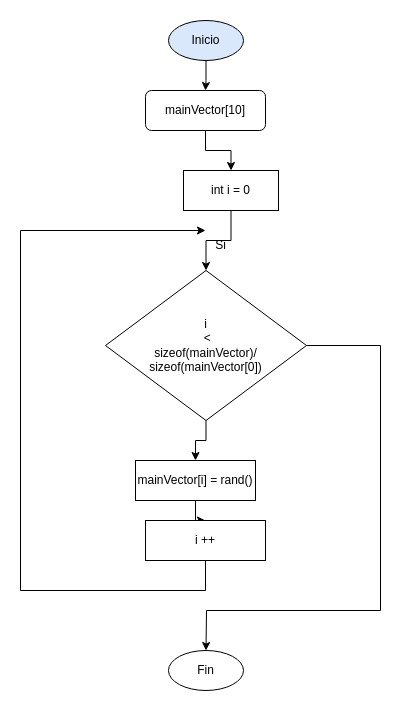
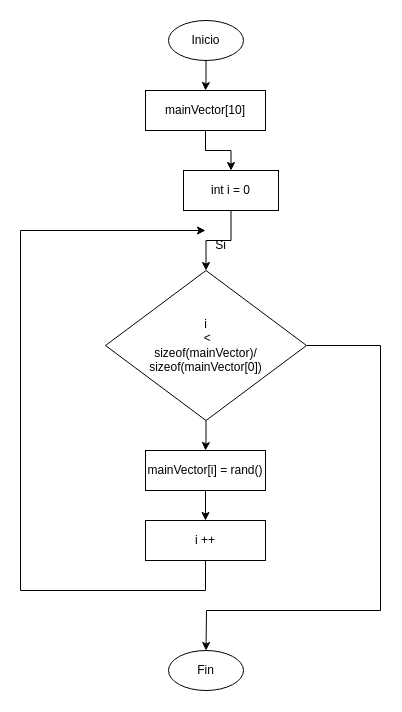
(206, 41) -> (206, 41)
(206, 111) -> (206, 111)
(196, 481) -> (206, 471)
